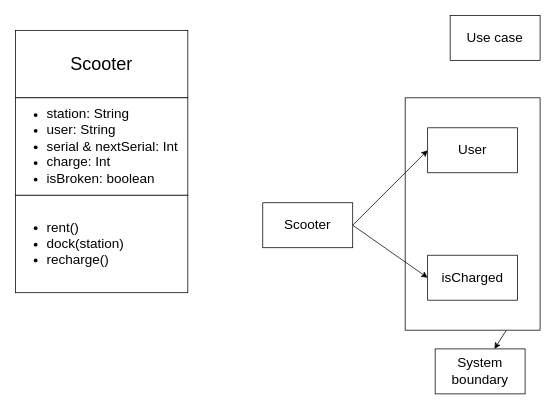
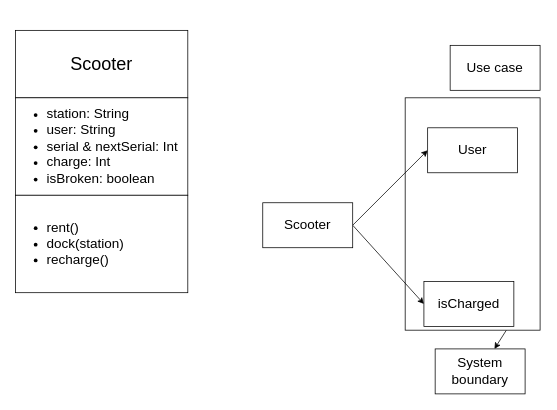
(495, 38) -> (495, 68)
(473, 278) -> (469, 304)
